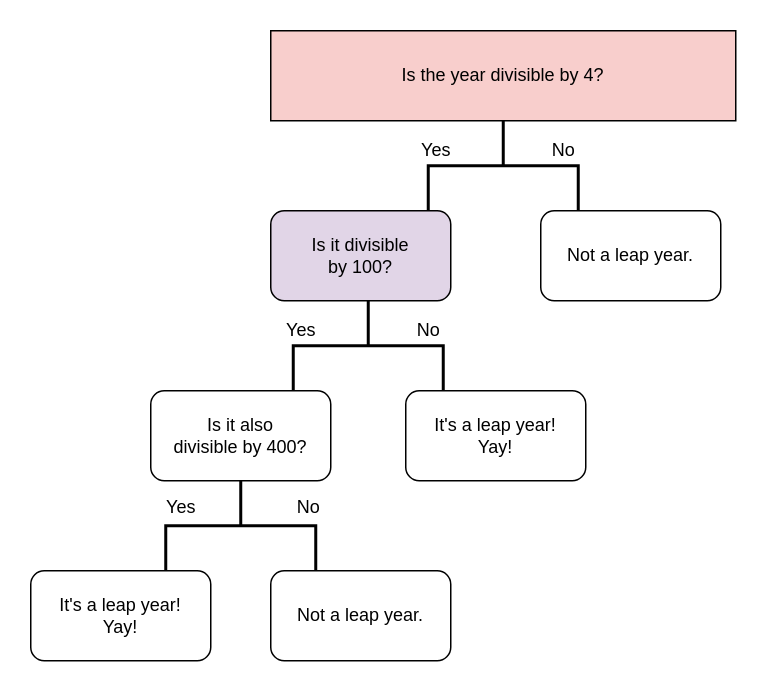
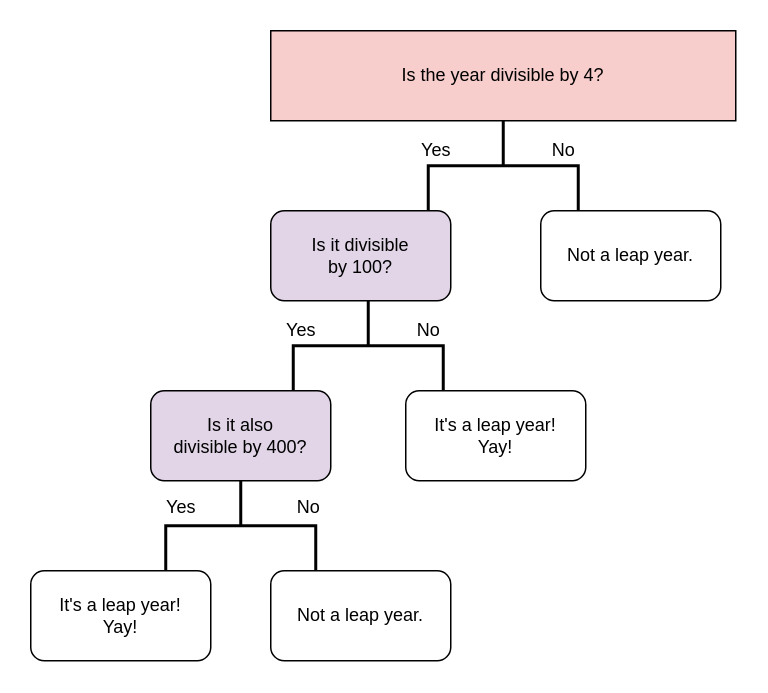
(241, 436) -> (241, 436)
